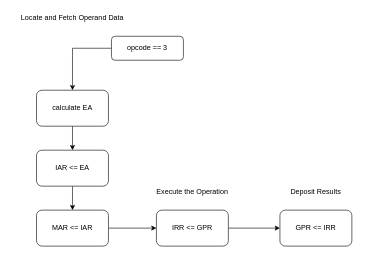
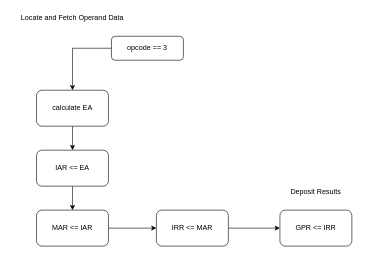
(192, 192) -> none
(192, 228) -> (192, 228)
